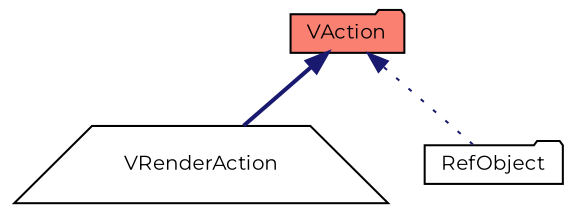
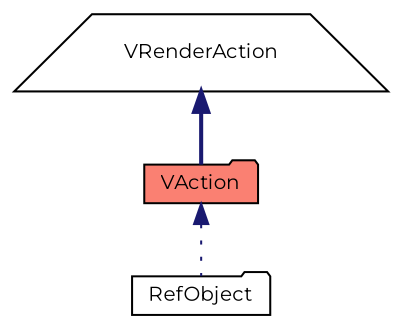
(277, 96) -> (201, 138)
